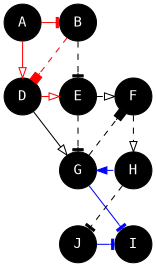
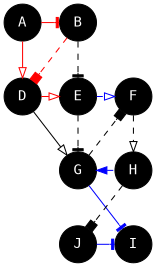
(100, 96) -> (100, 96)
(110, 202) -> (110, 201)
